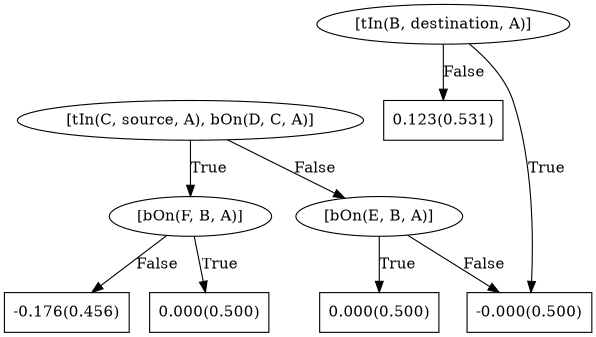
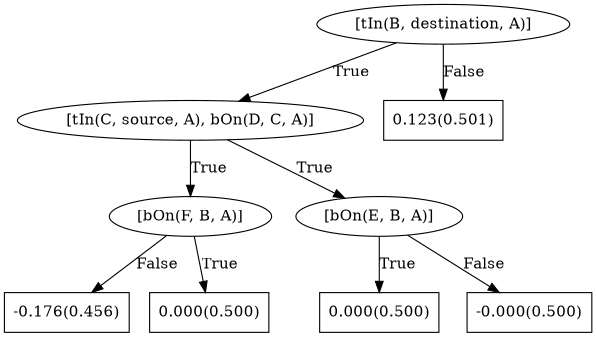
(443, 120) -> (443, 120)
(526, 154) -> (323, 70)
(315, 168) -> (315, 168)
